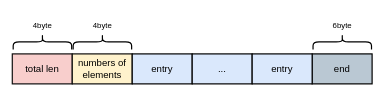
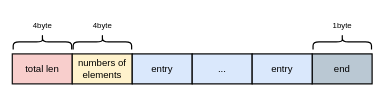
(343, 26) -> (343, 26)
